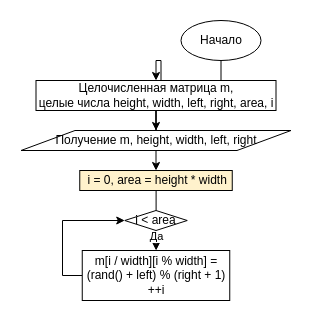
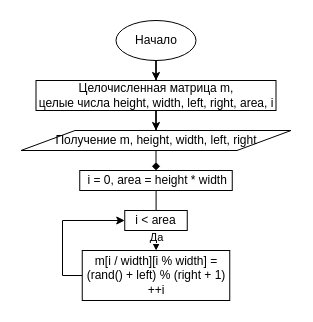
(221, 41) -> (156, 41)
(156, 162) -> (156, 161)
(156, 181) -> (156, 181)
(156, 221) -> (156, 221)
